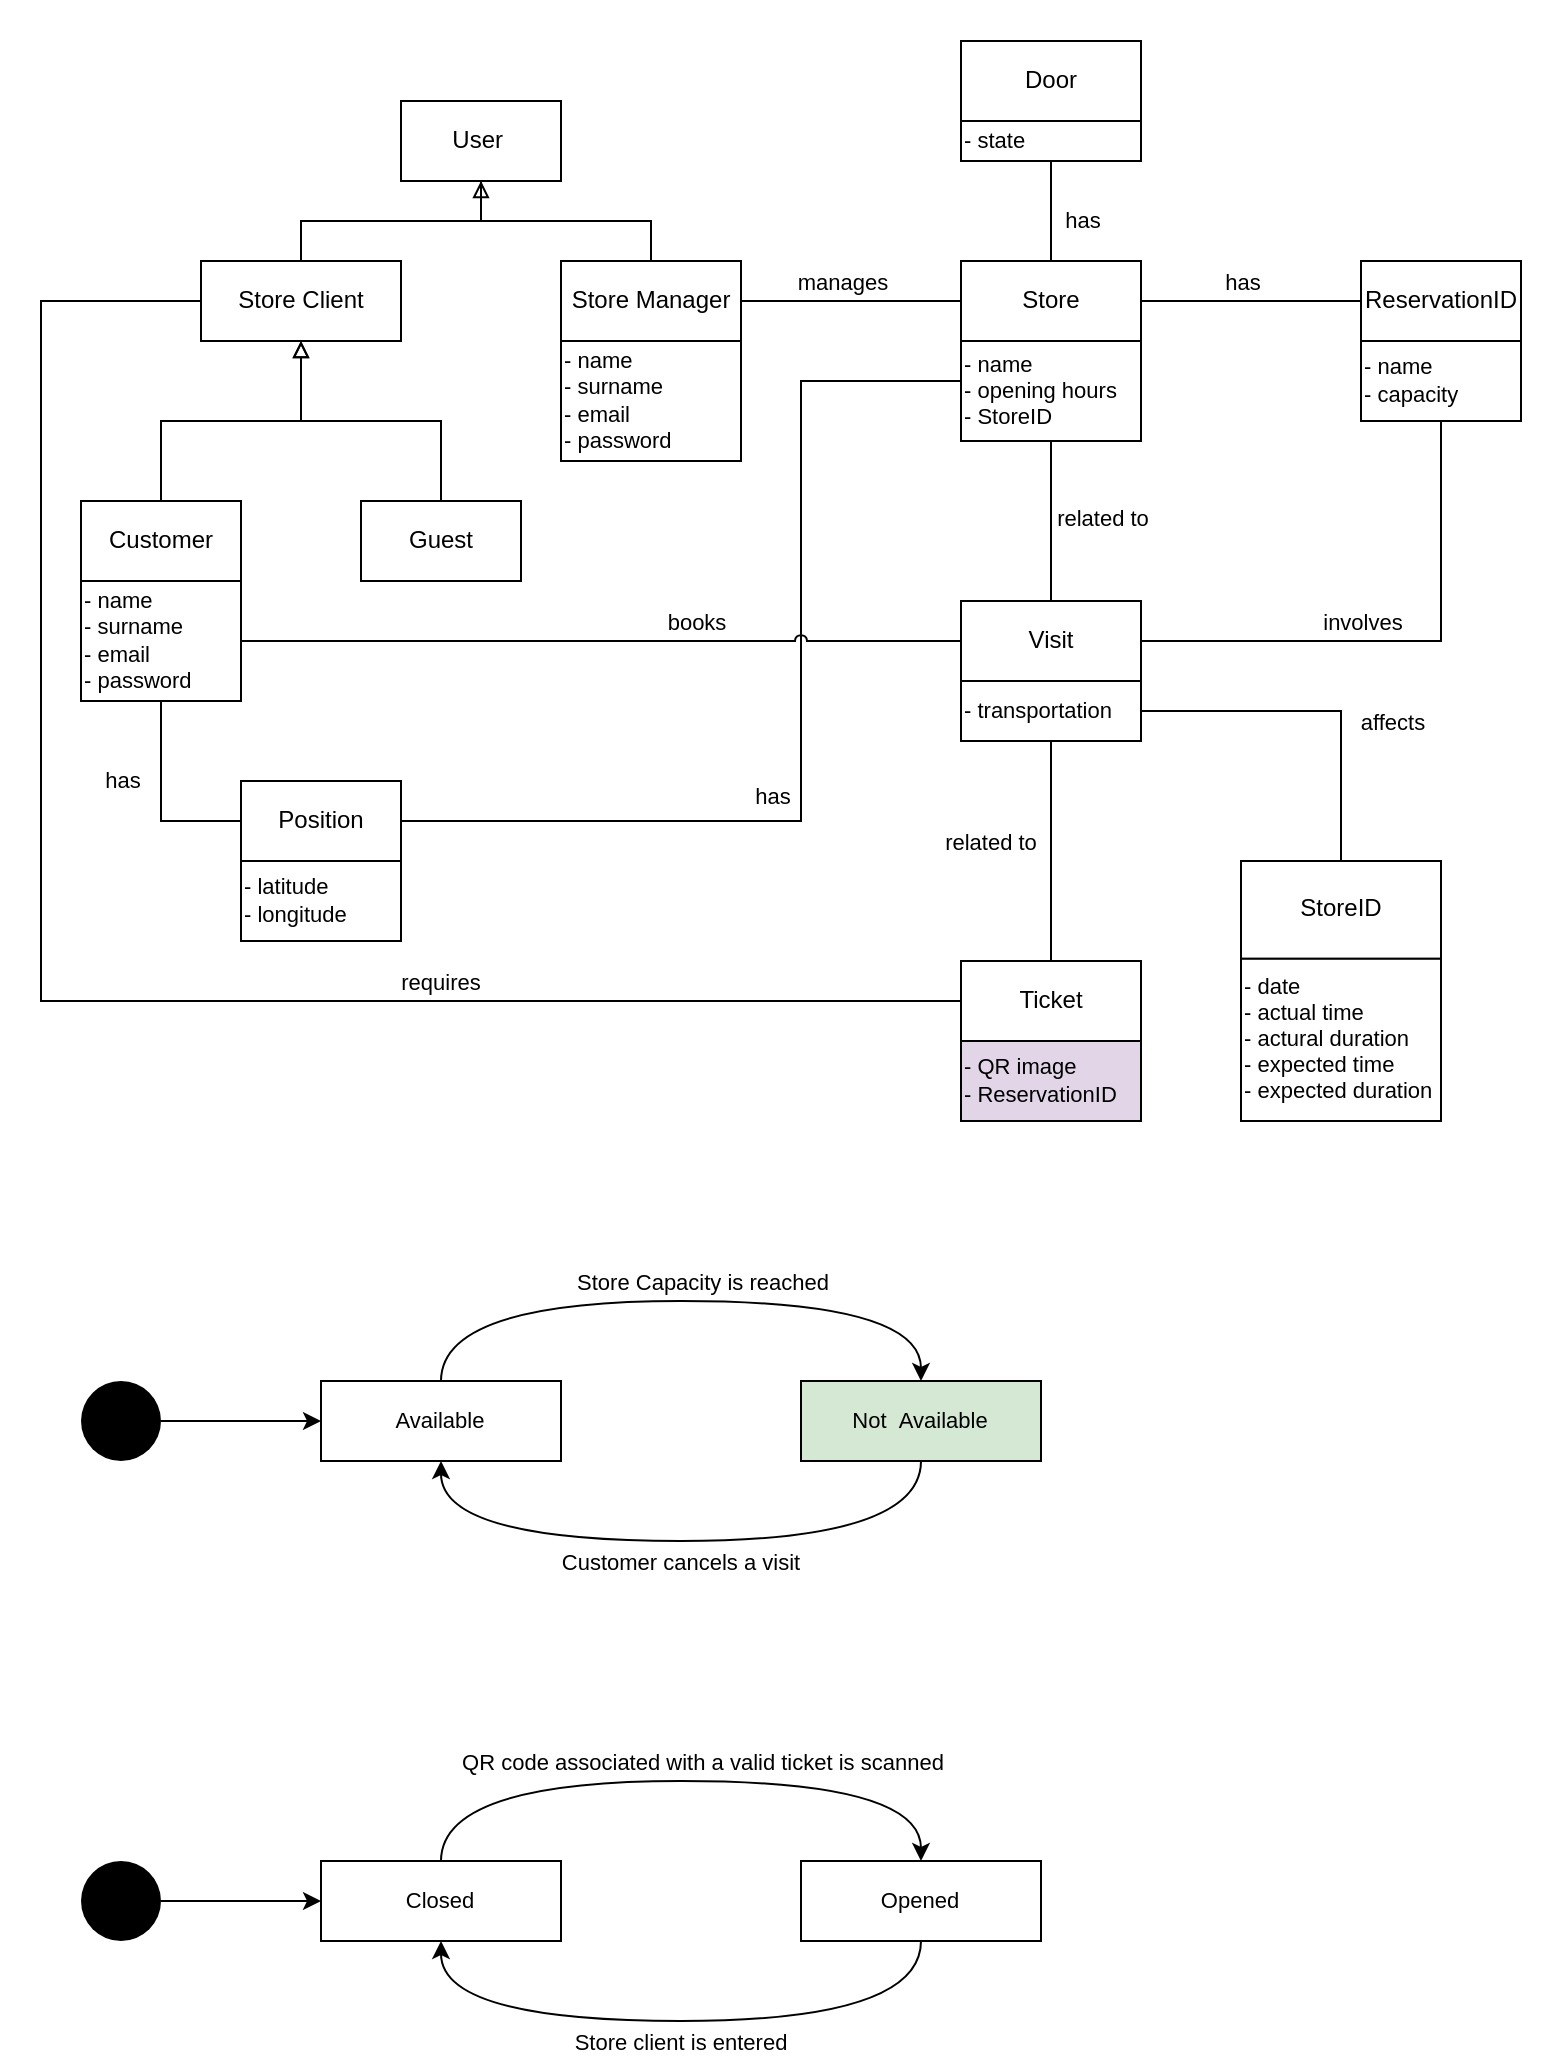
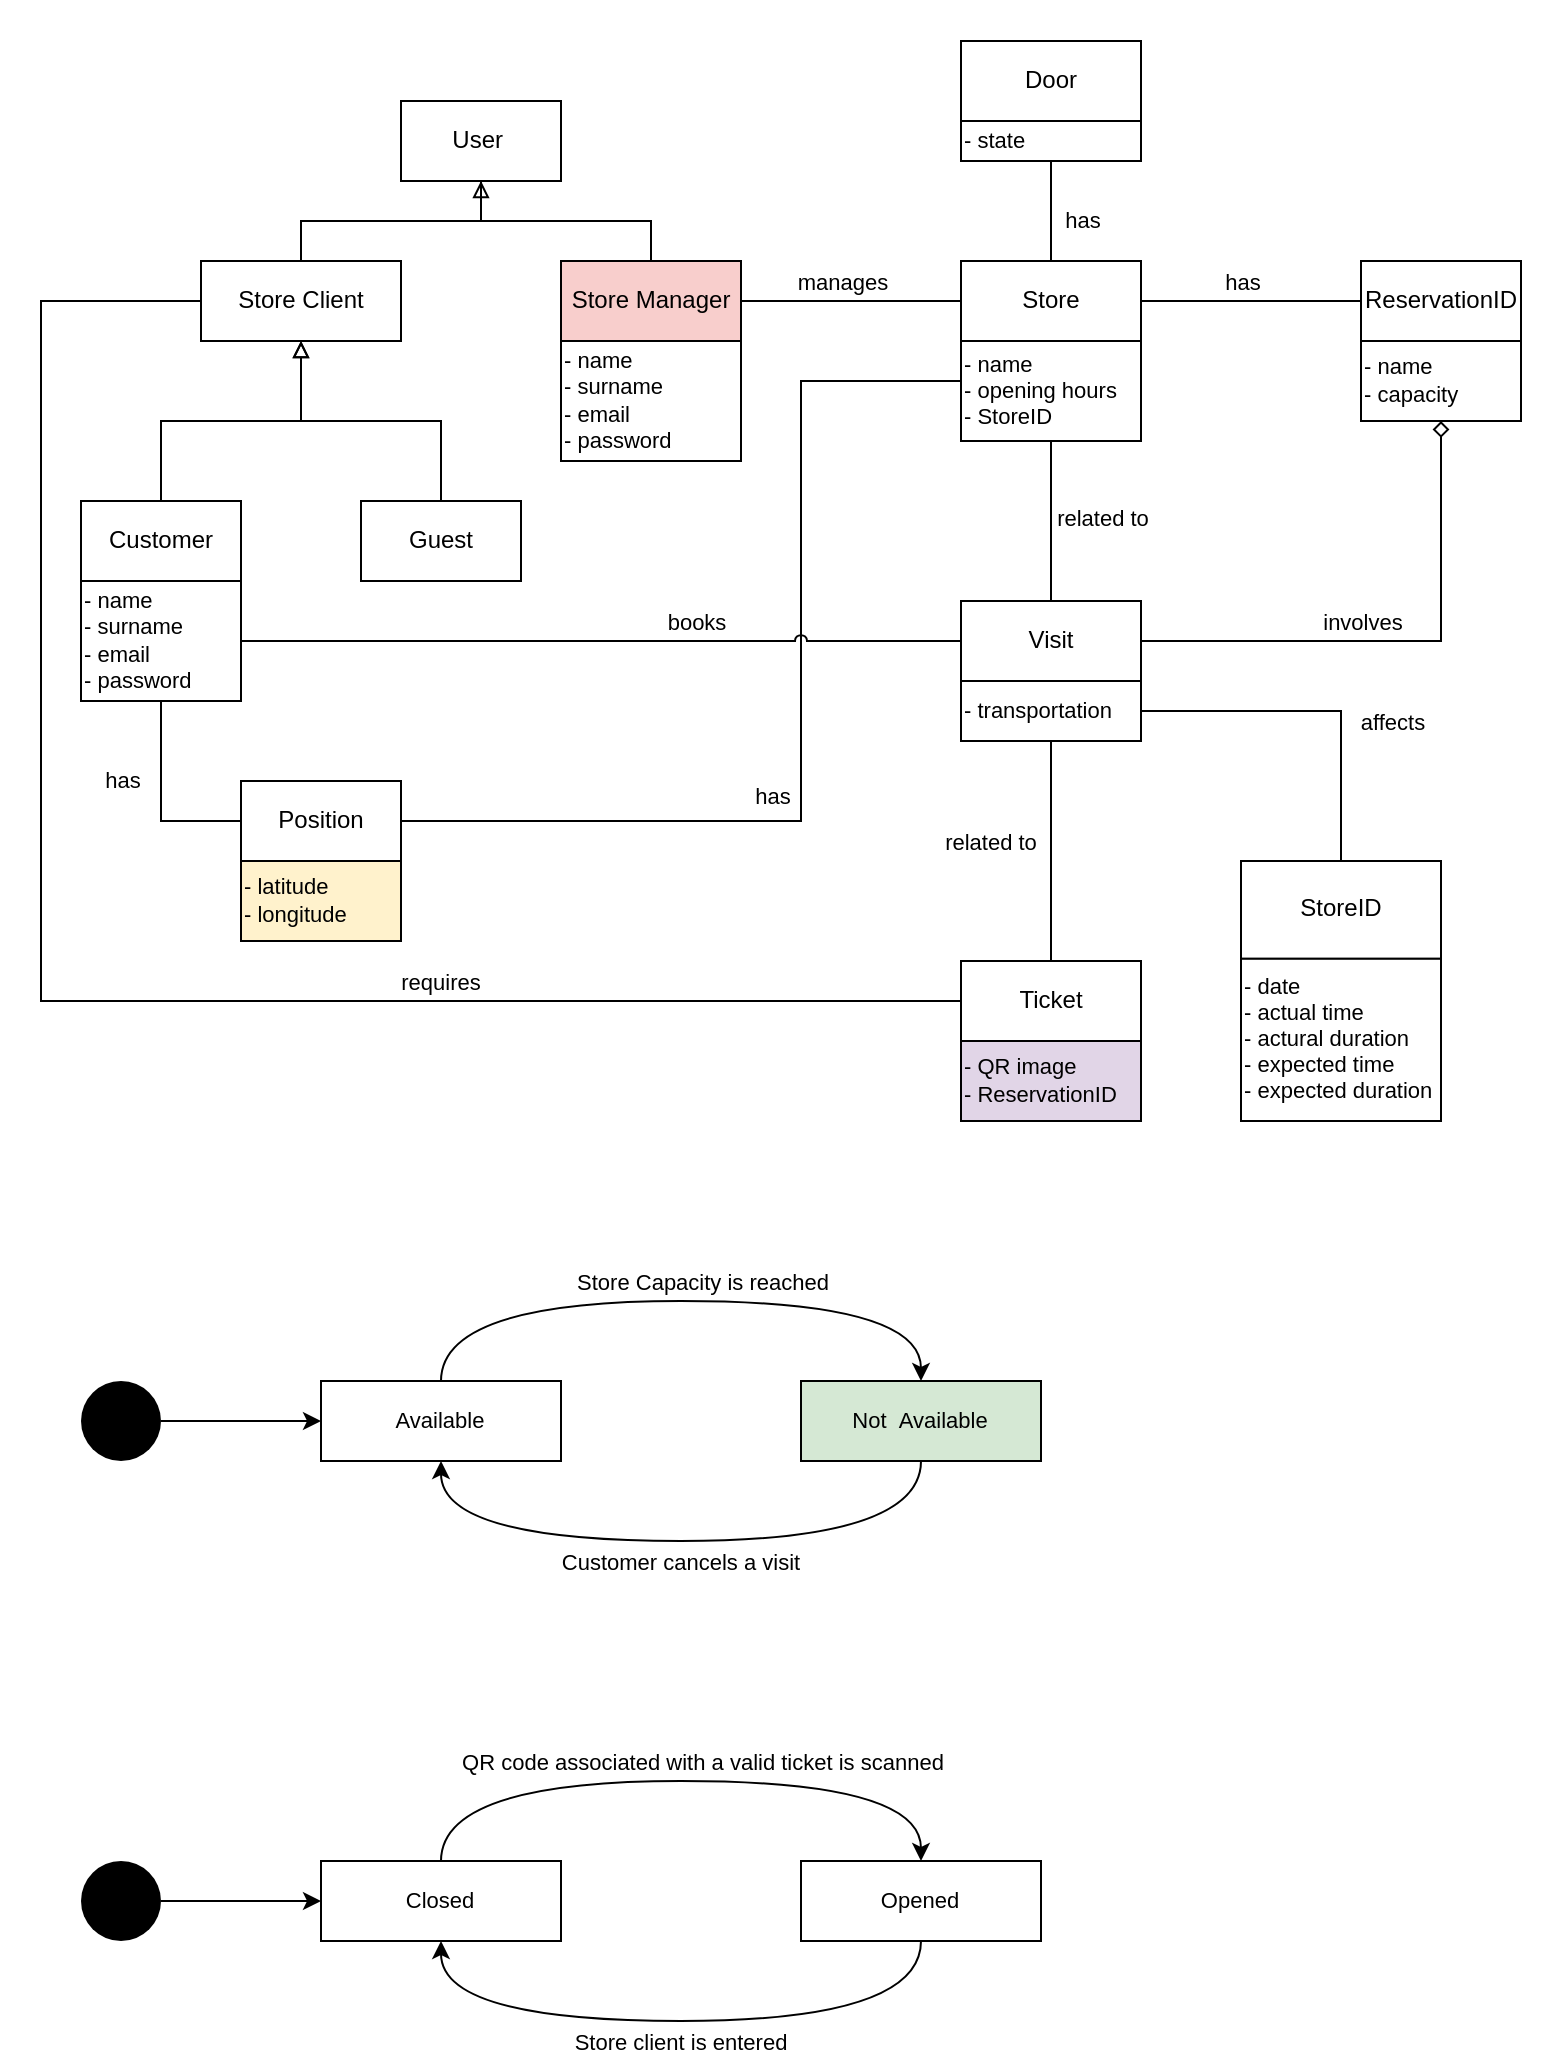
(651, 301) -> (651, 301)
(1441, 429) -> (1441, 437)
(321, 901) -> (321, 901)
